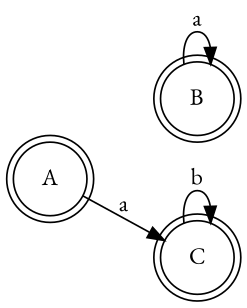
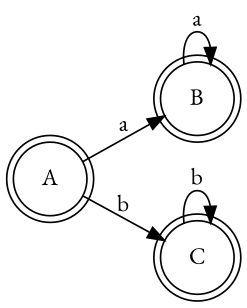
none -> (116, 143)
(124, 205) -> (124, 205)
